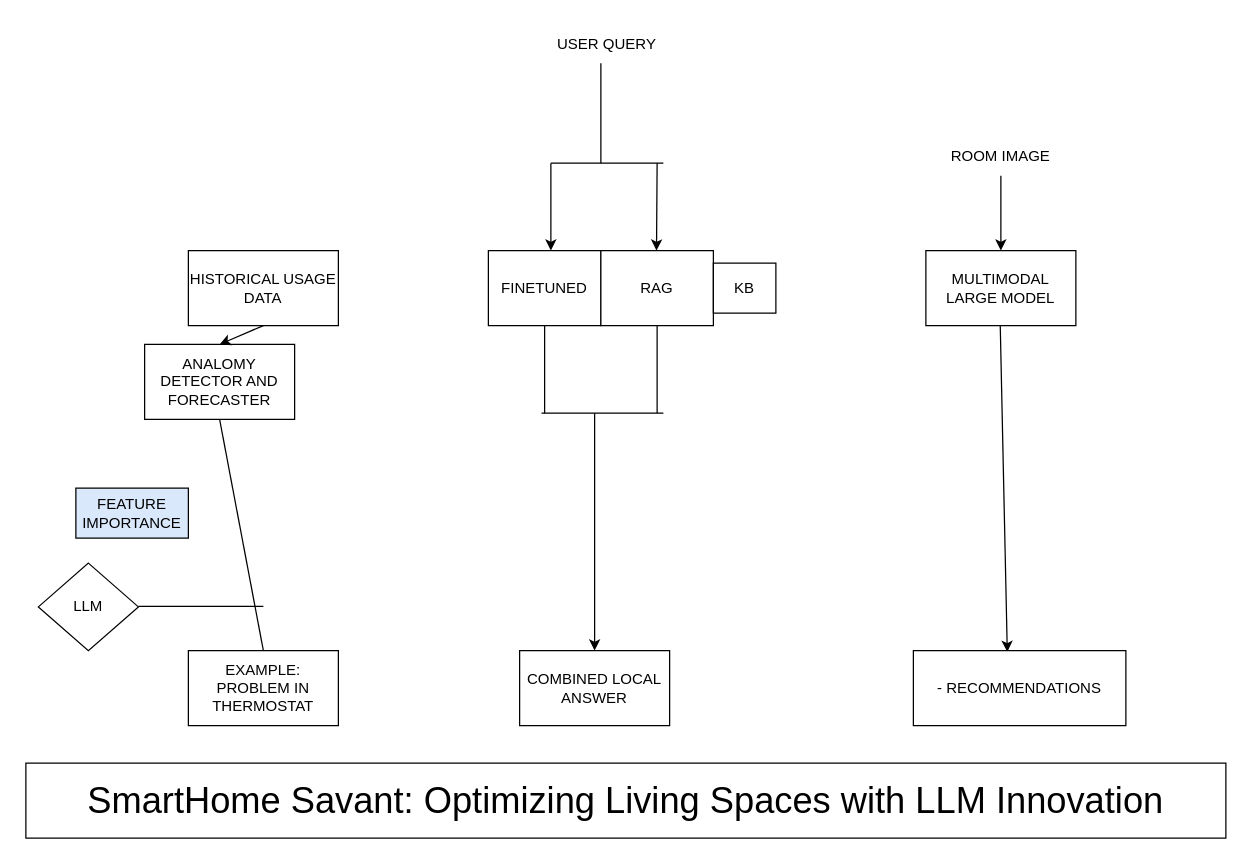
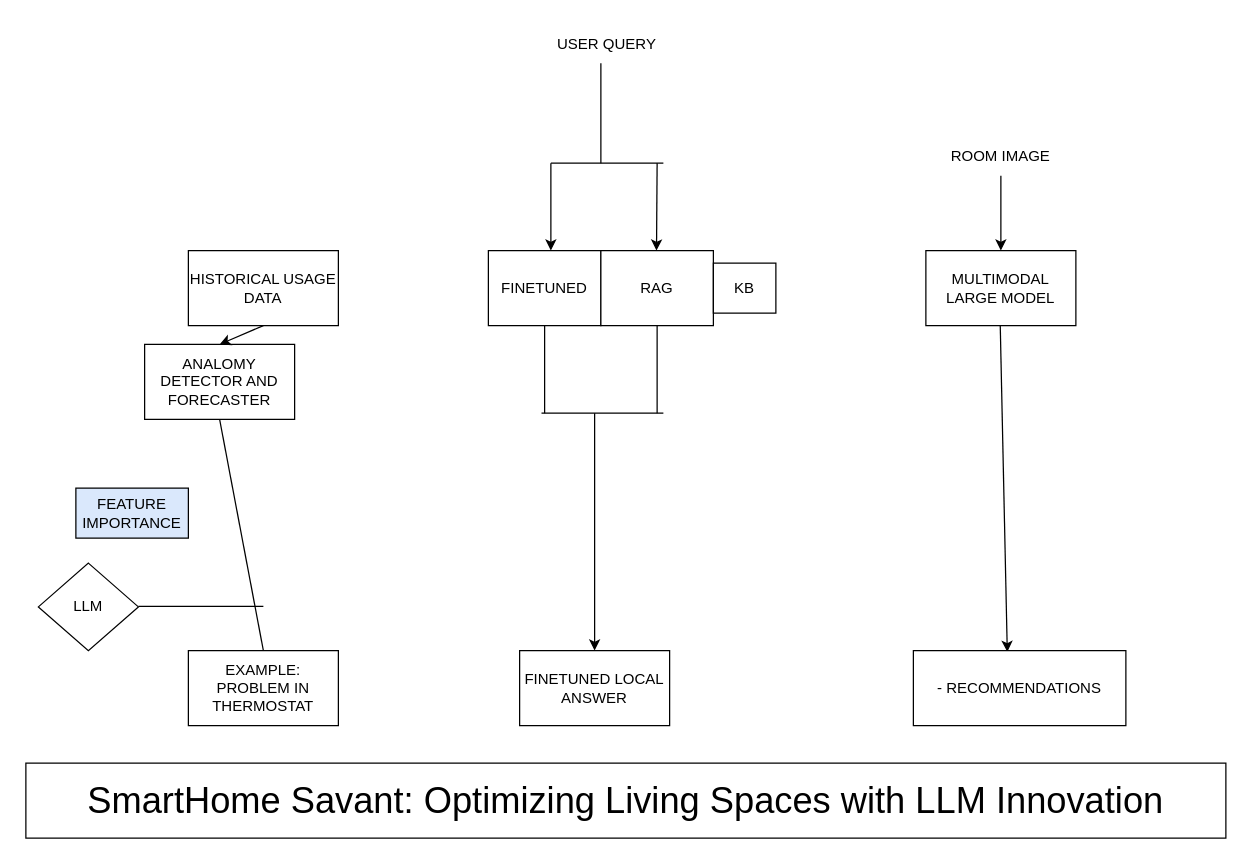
(594, 688) -> (594, 688)
